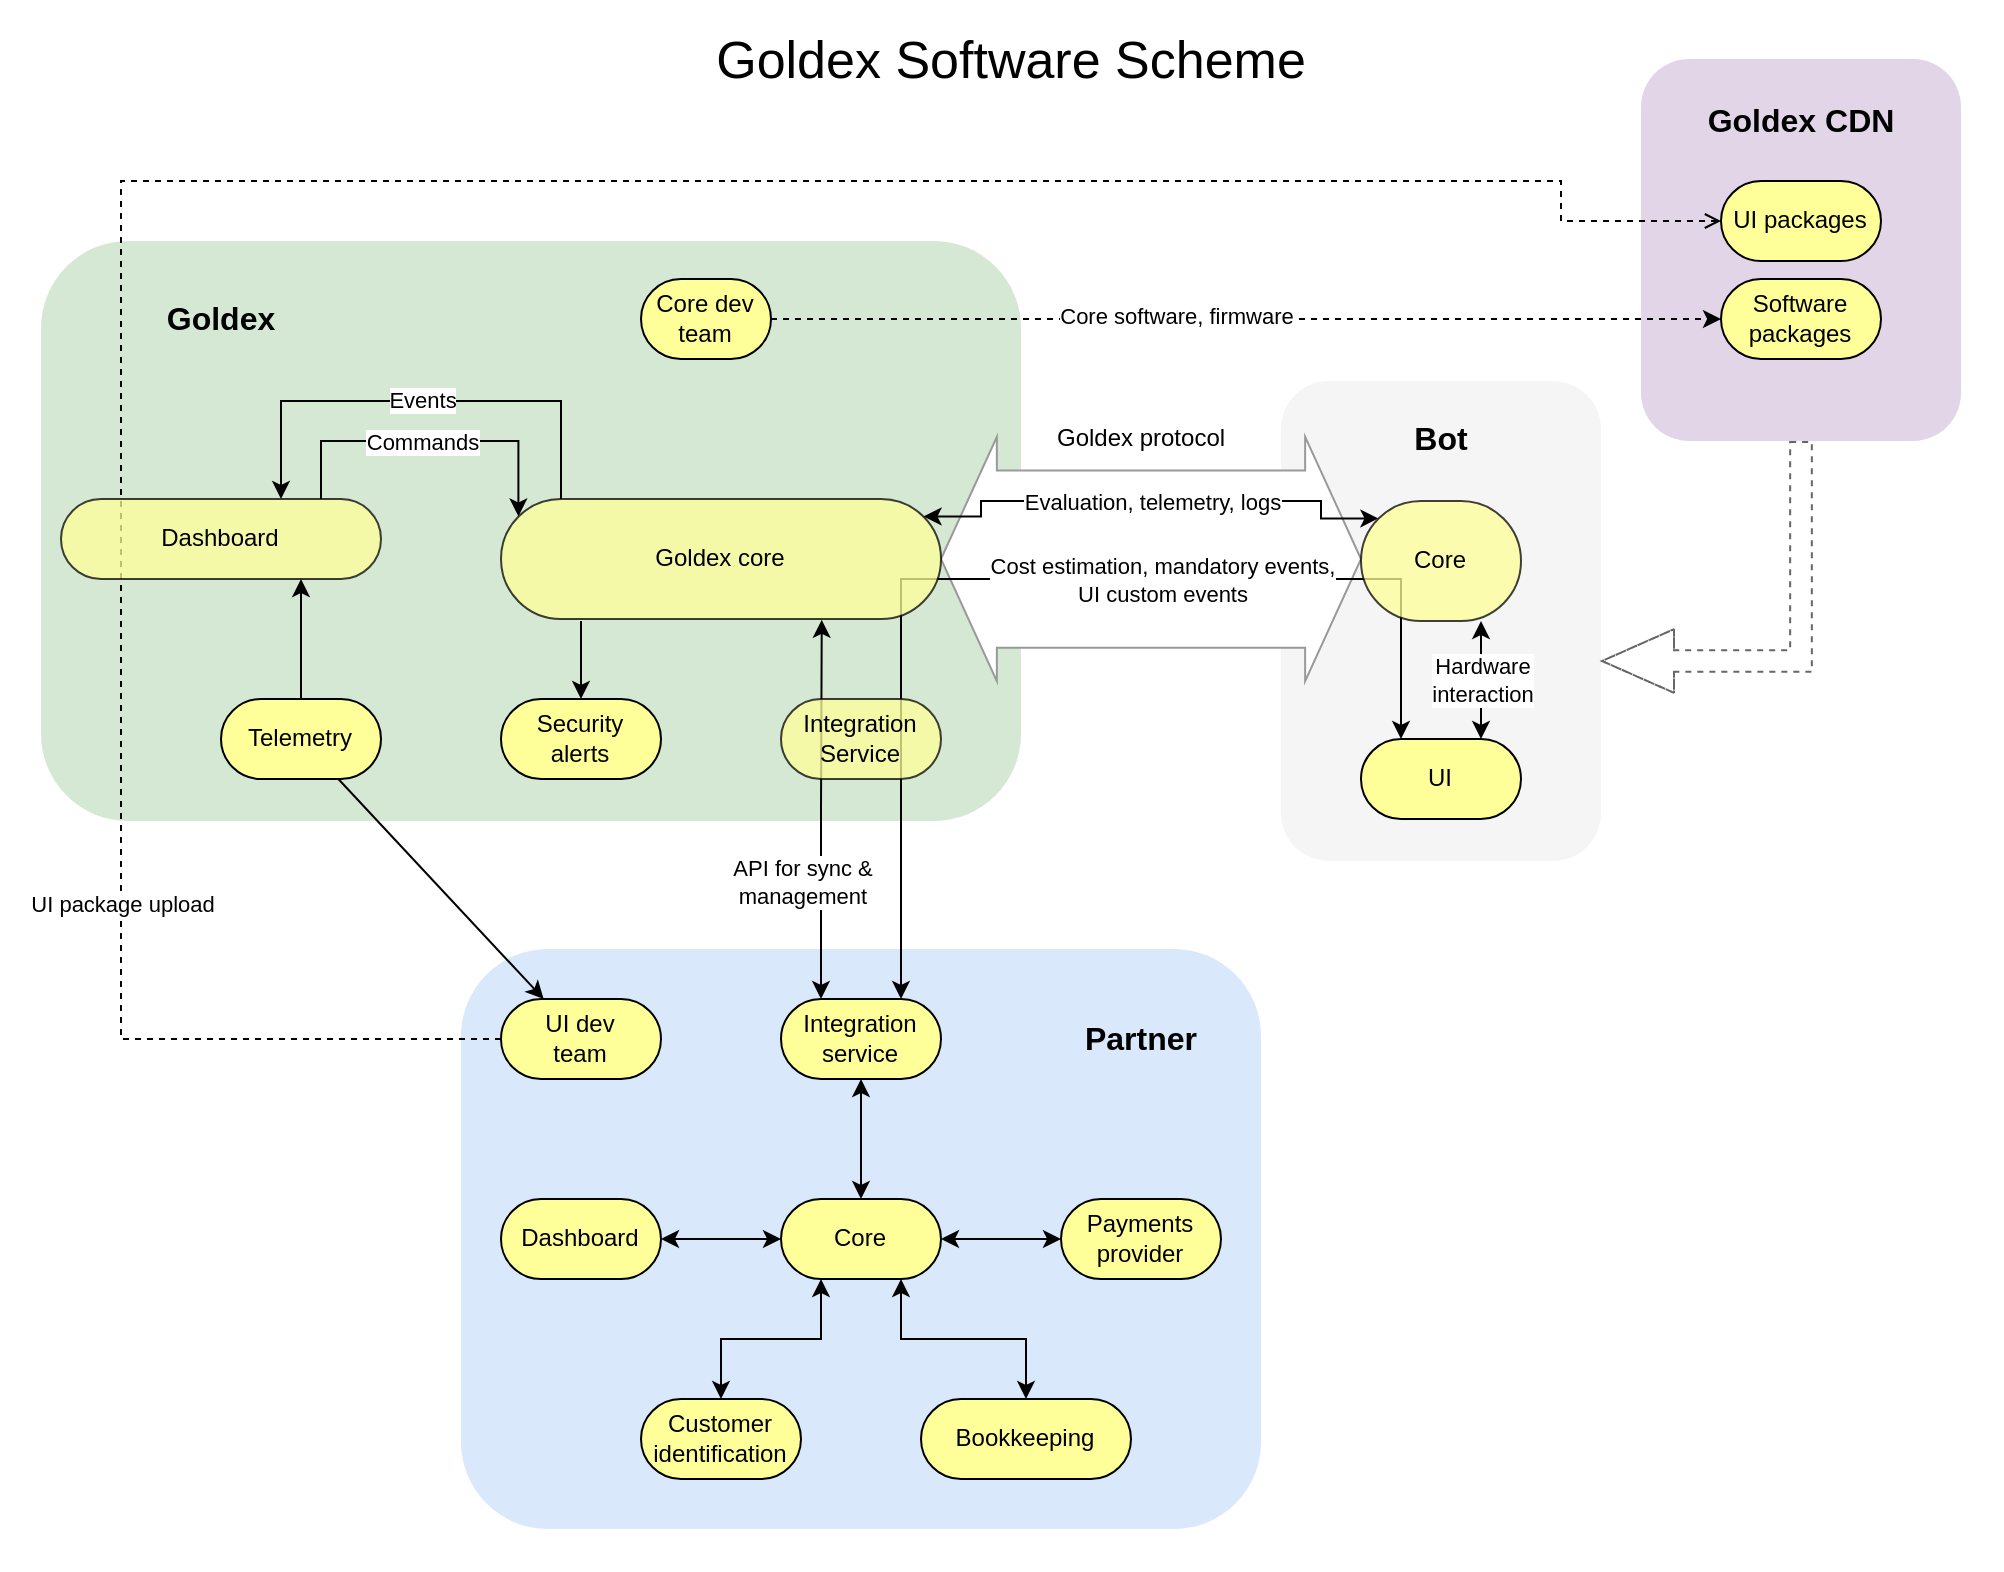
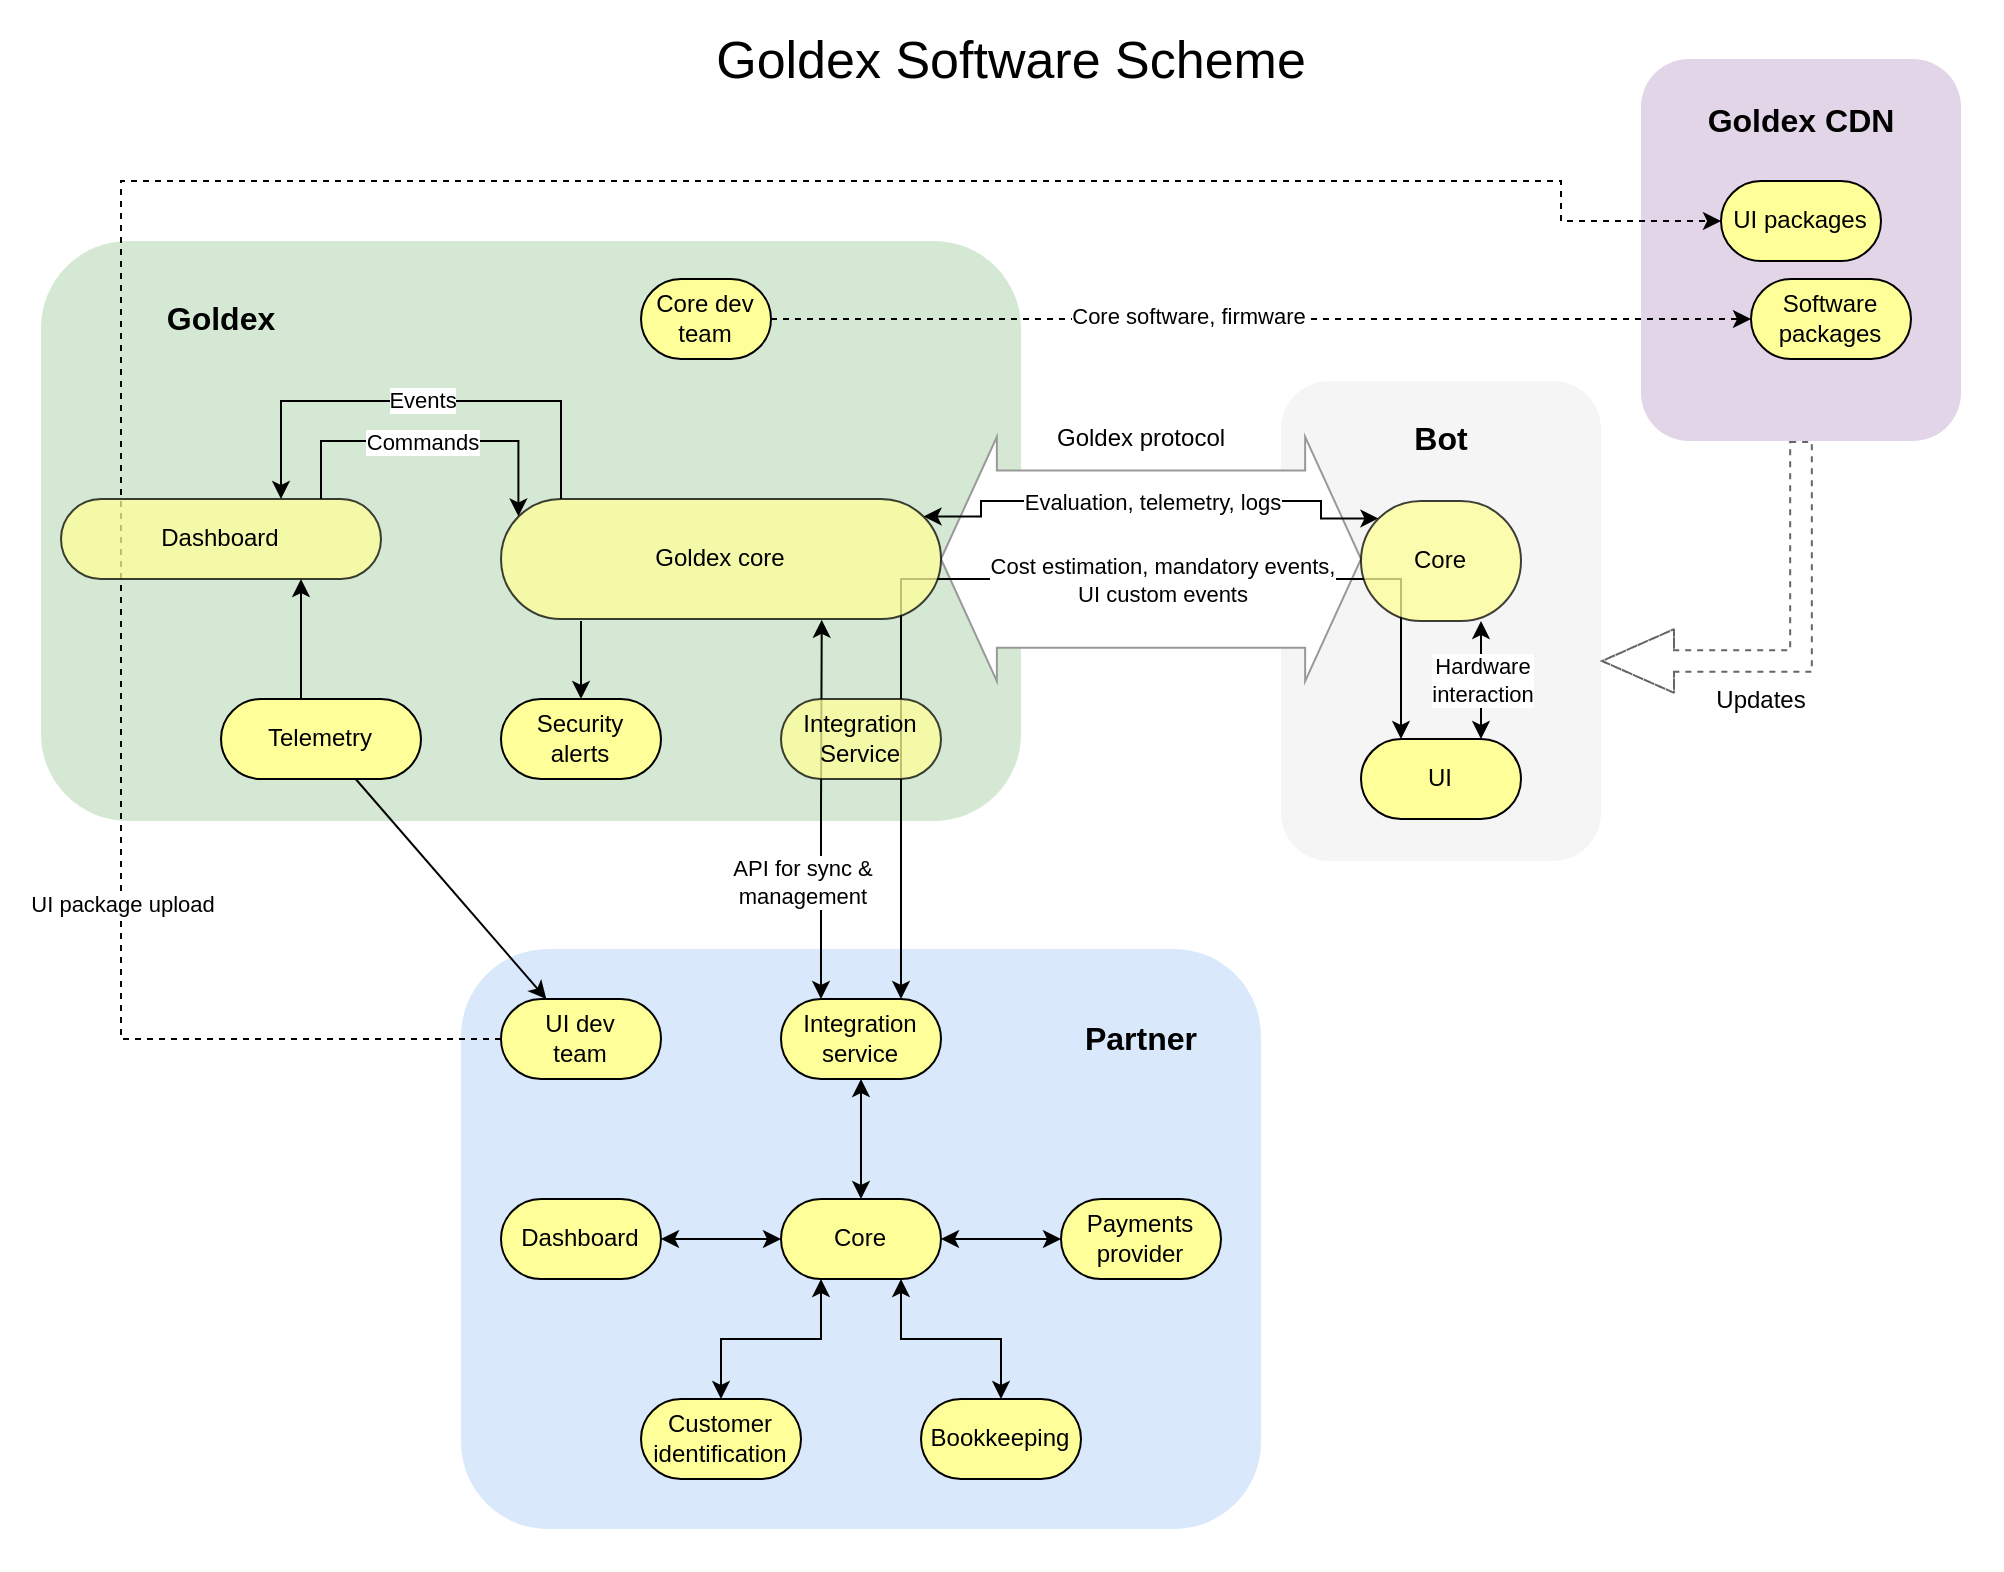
(1708, 221) -> (1706, 221)
(1801, 319) -> (1831, 319)
none -> (1761, 701)
(301, 739) -> (321, 739)
(1026, 1439) -> (1001, 1439)
